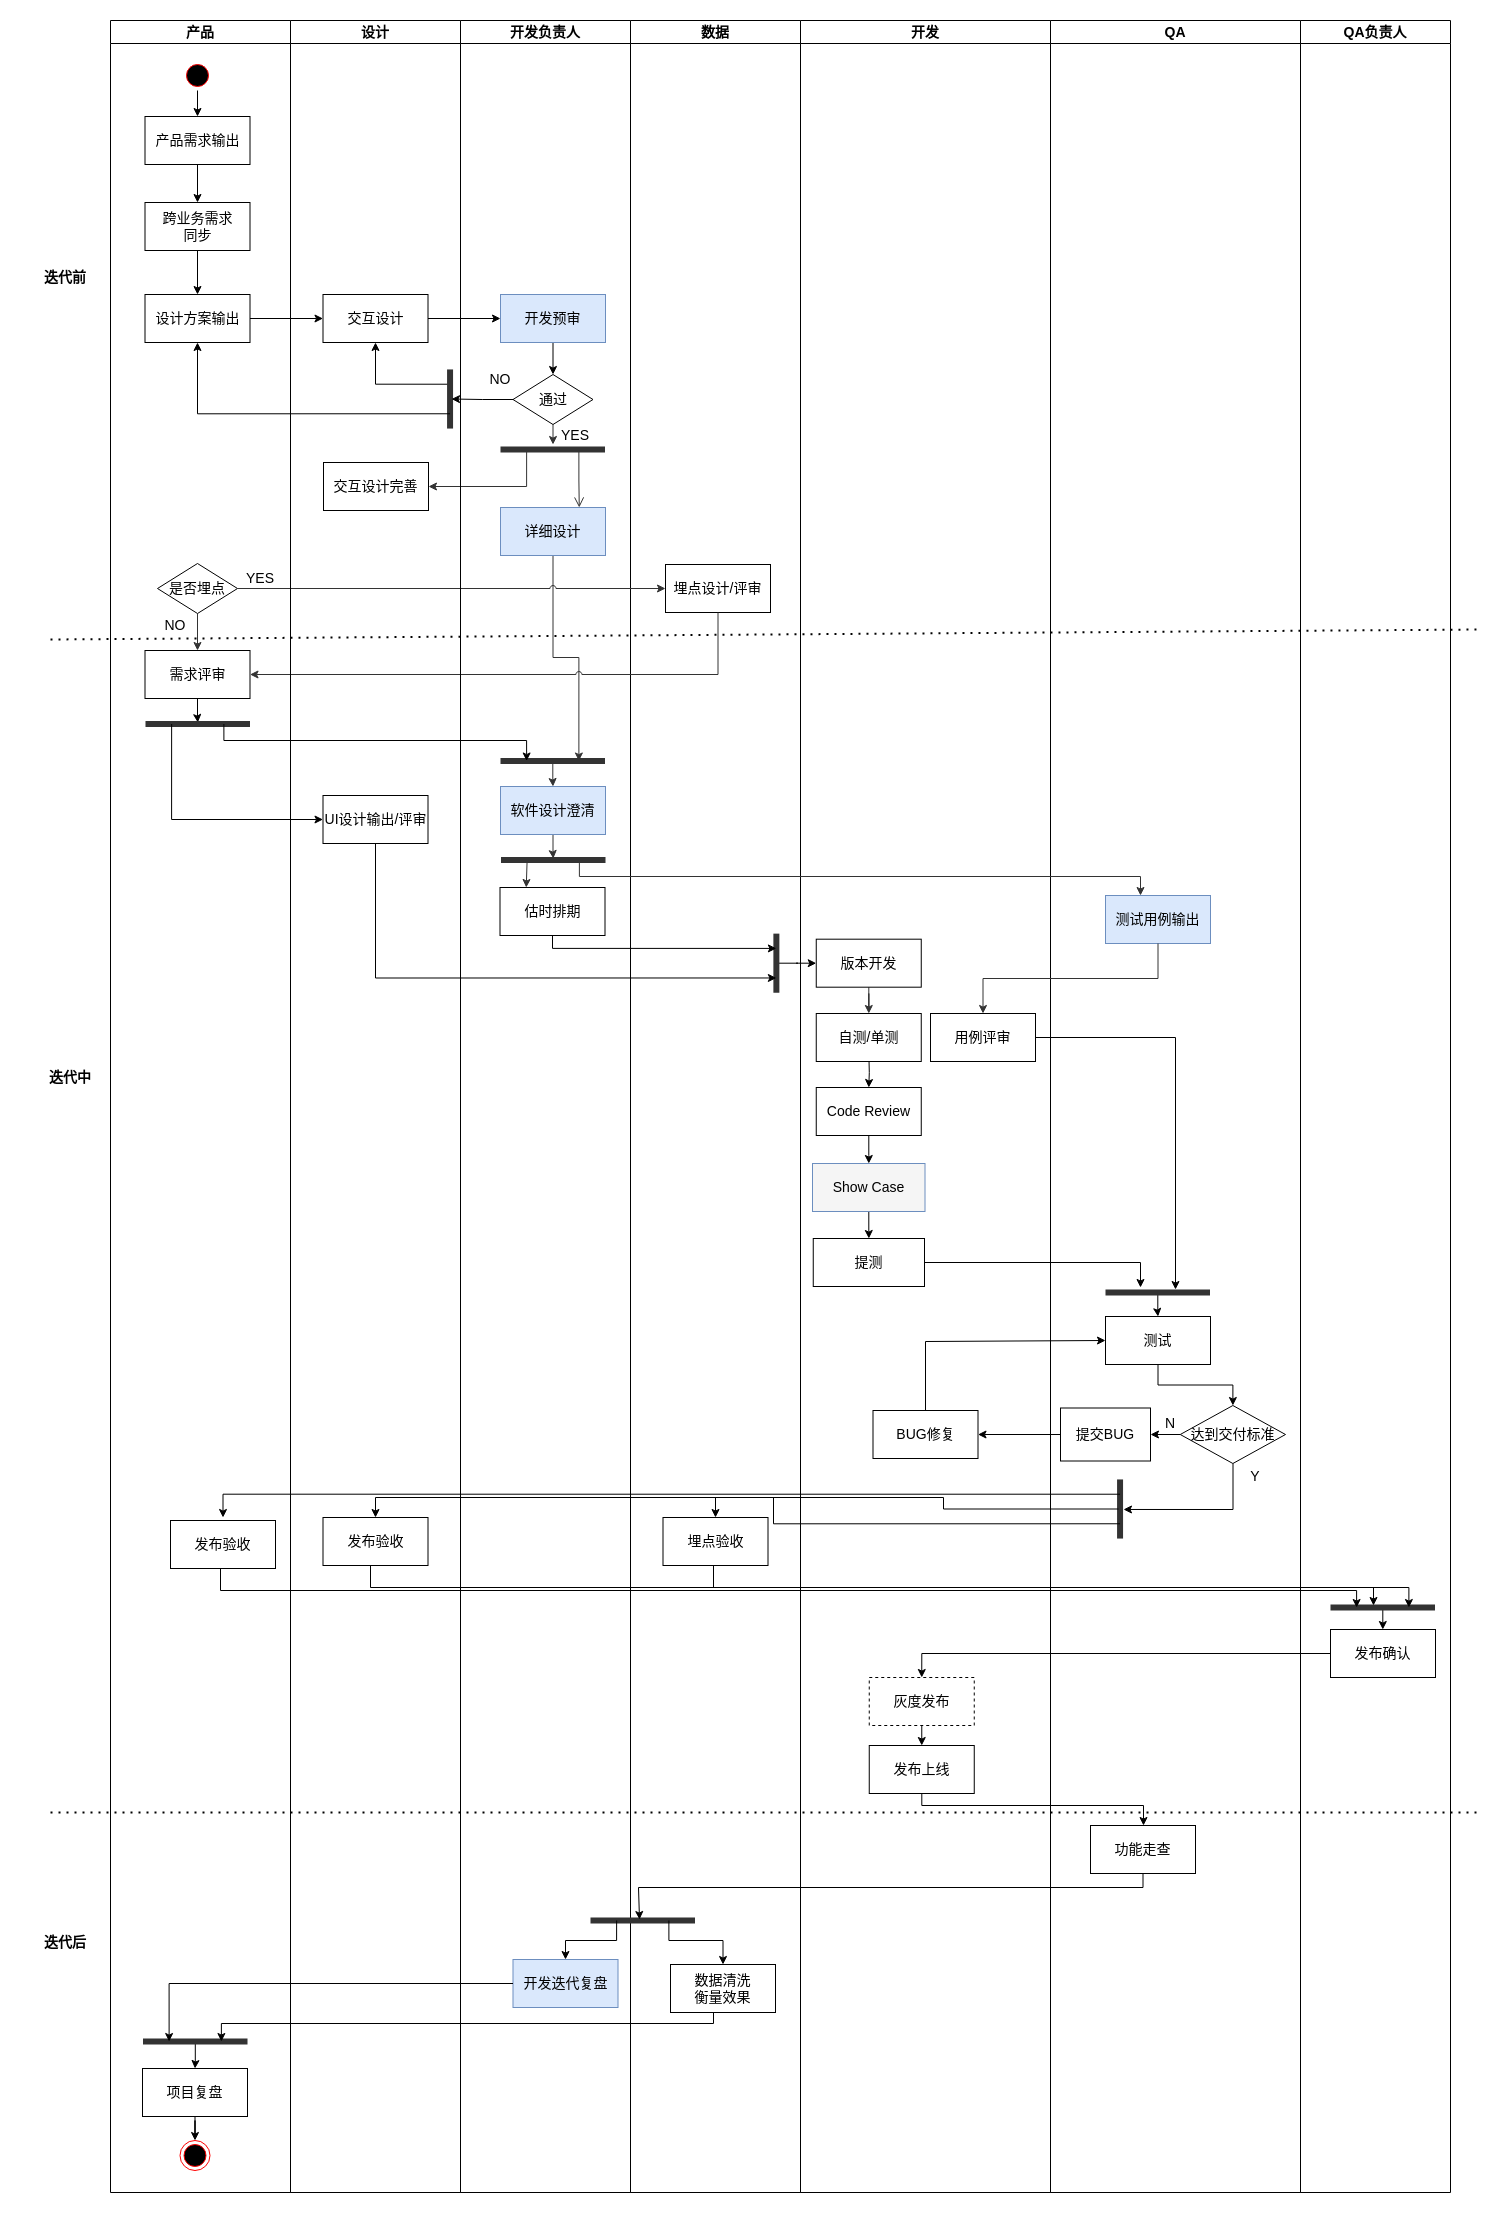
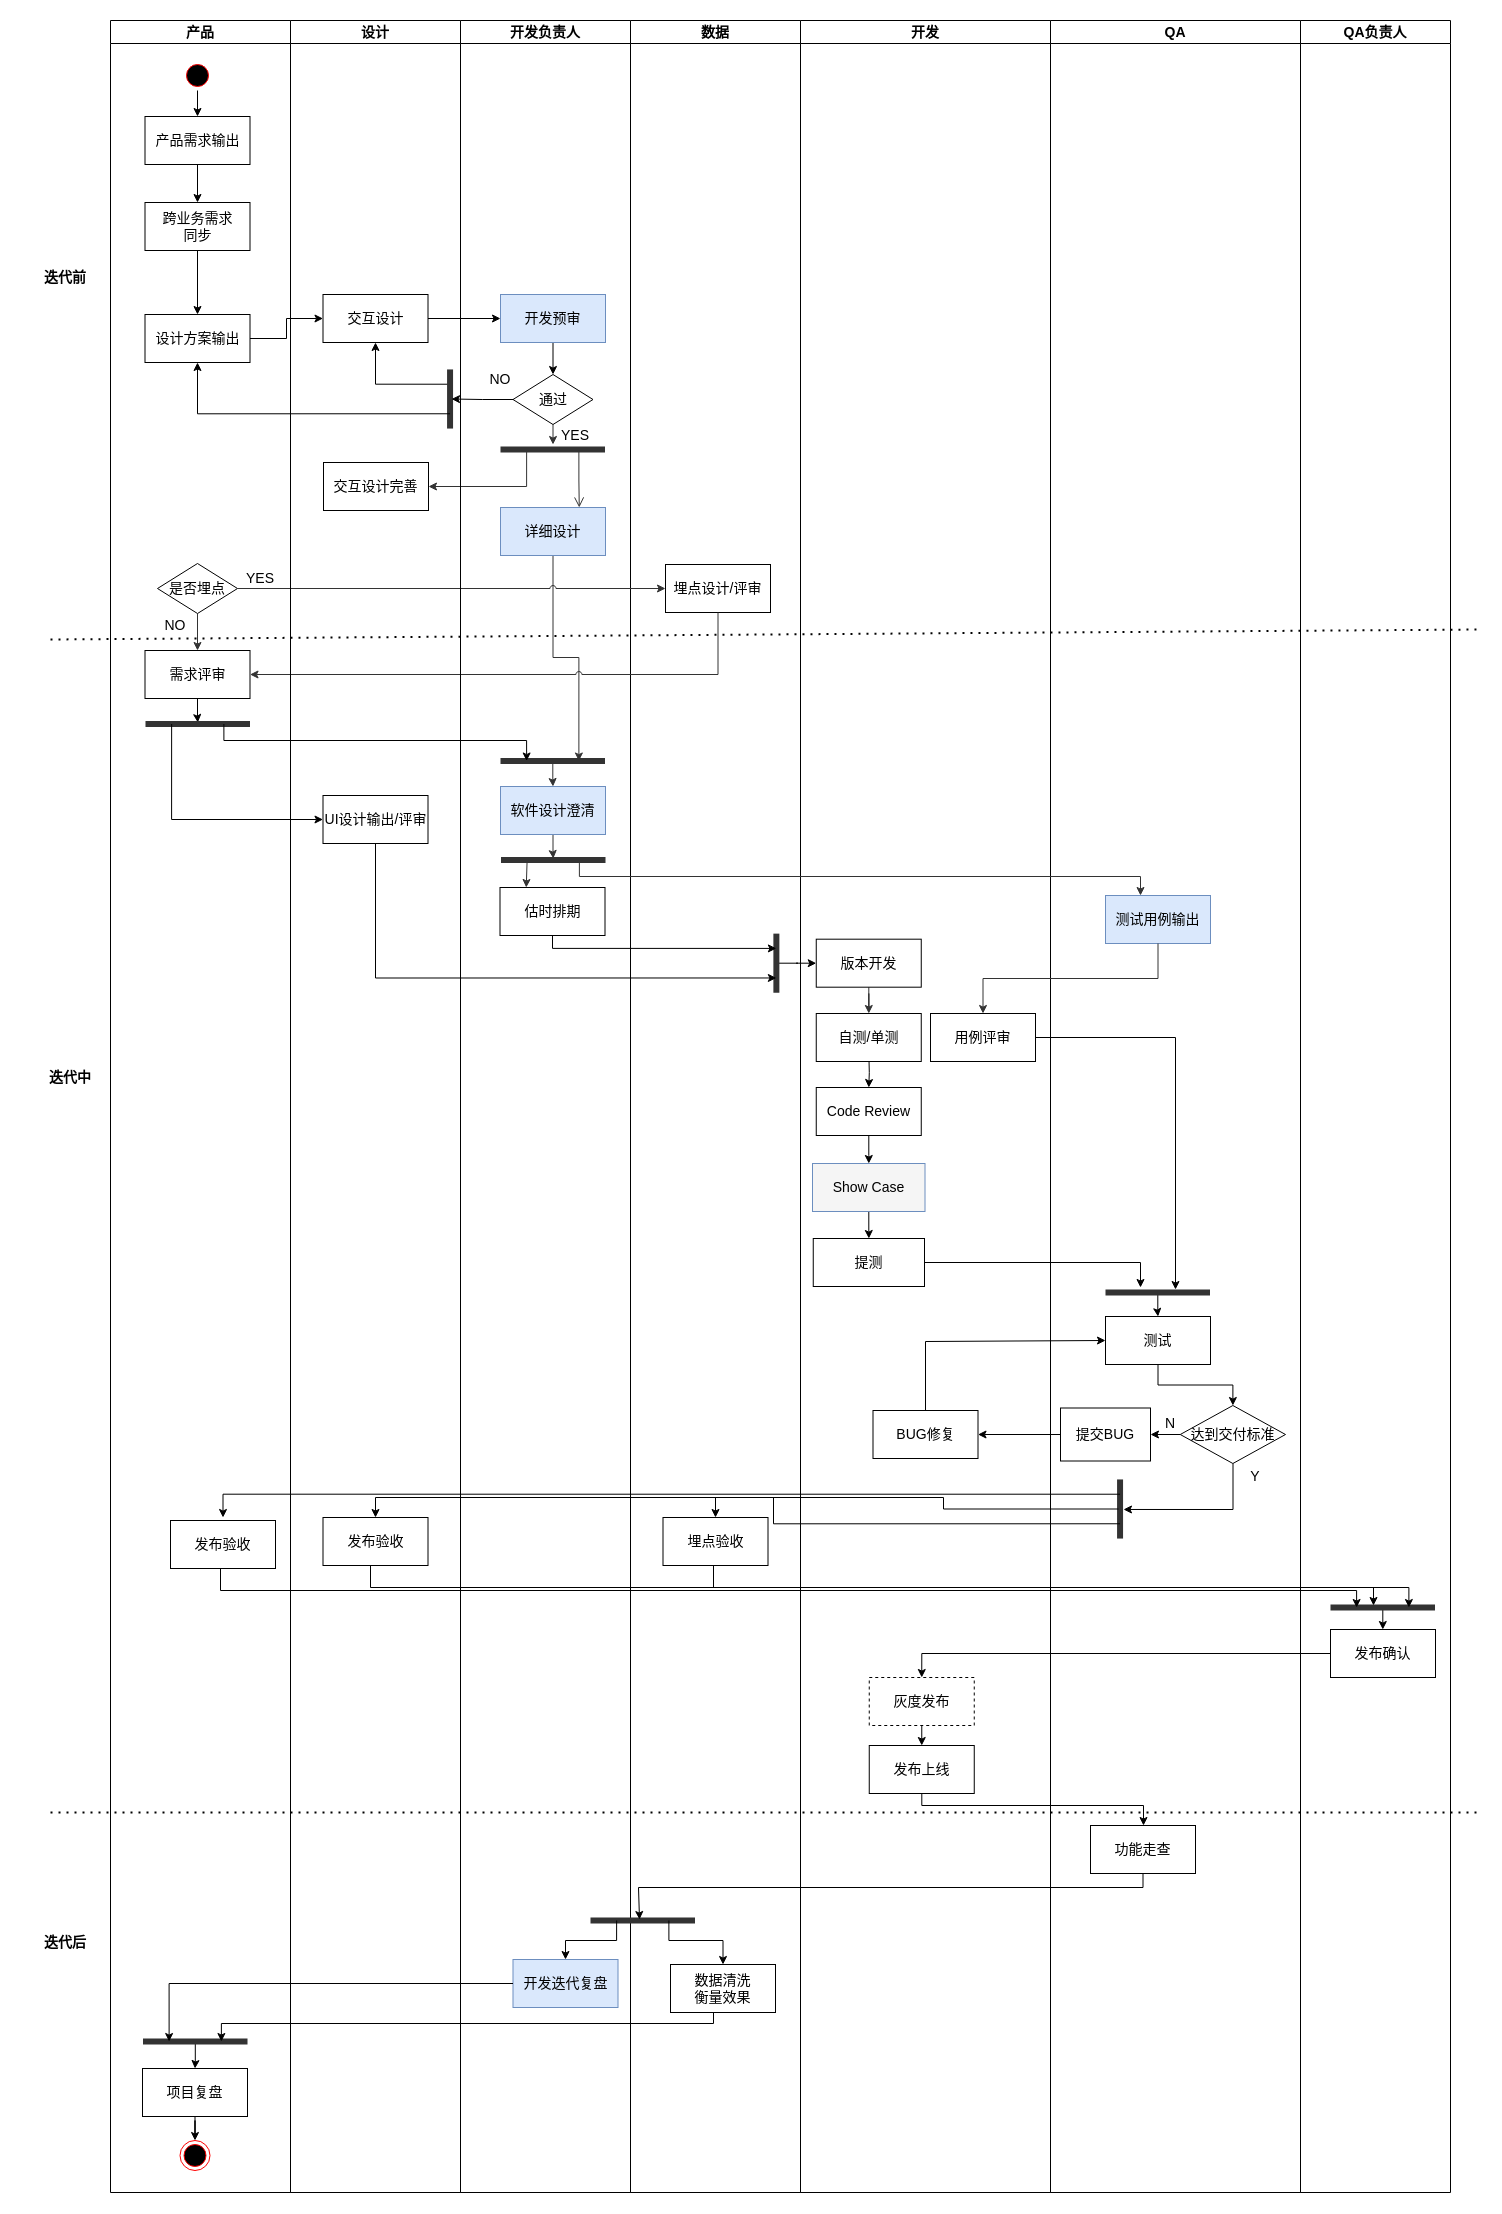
(198, 319) -> (198, 339)
